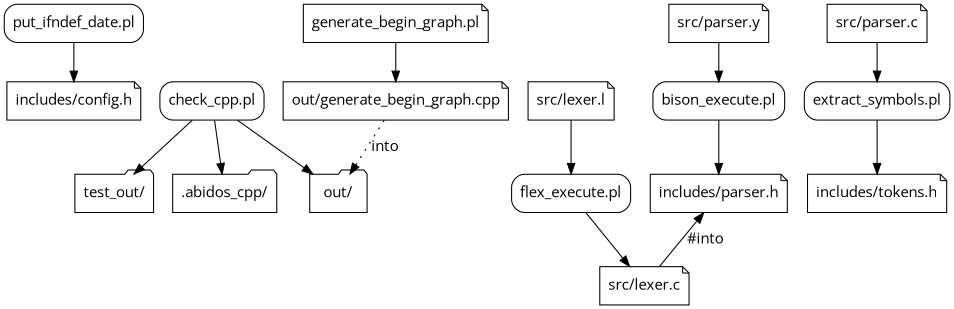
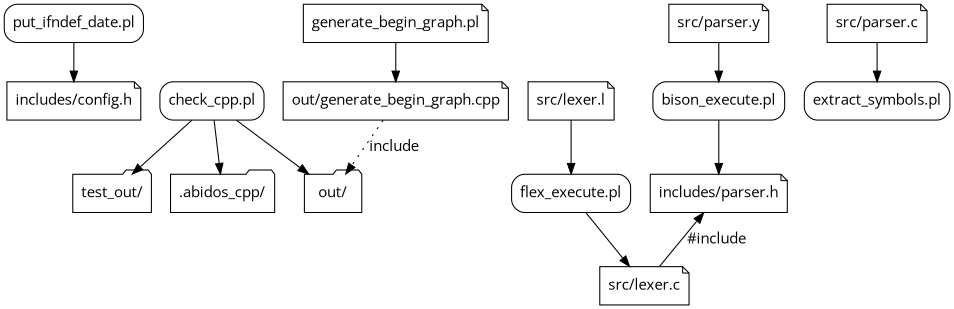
(385, 147) -> (394, 147)
(877, 193) -> none
(706, 240) -> (717, 240)
